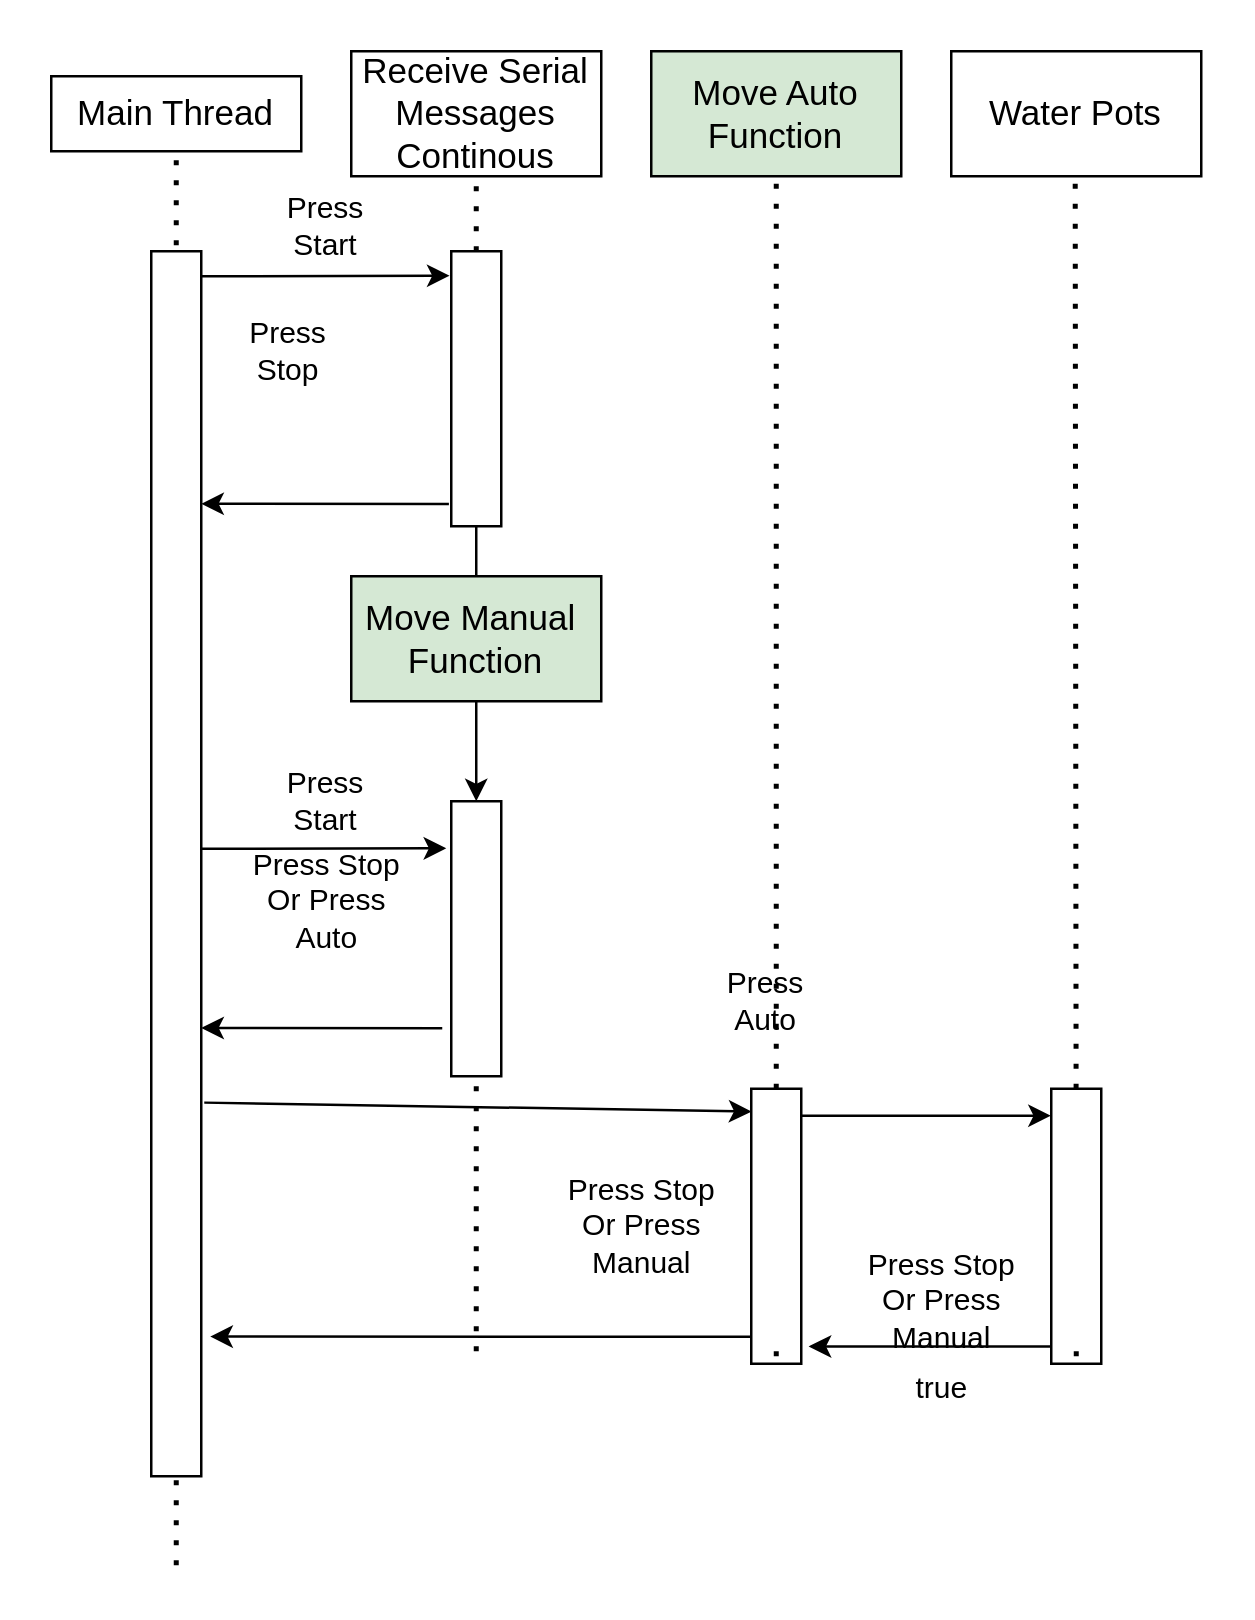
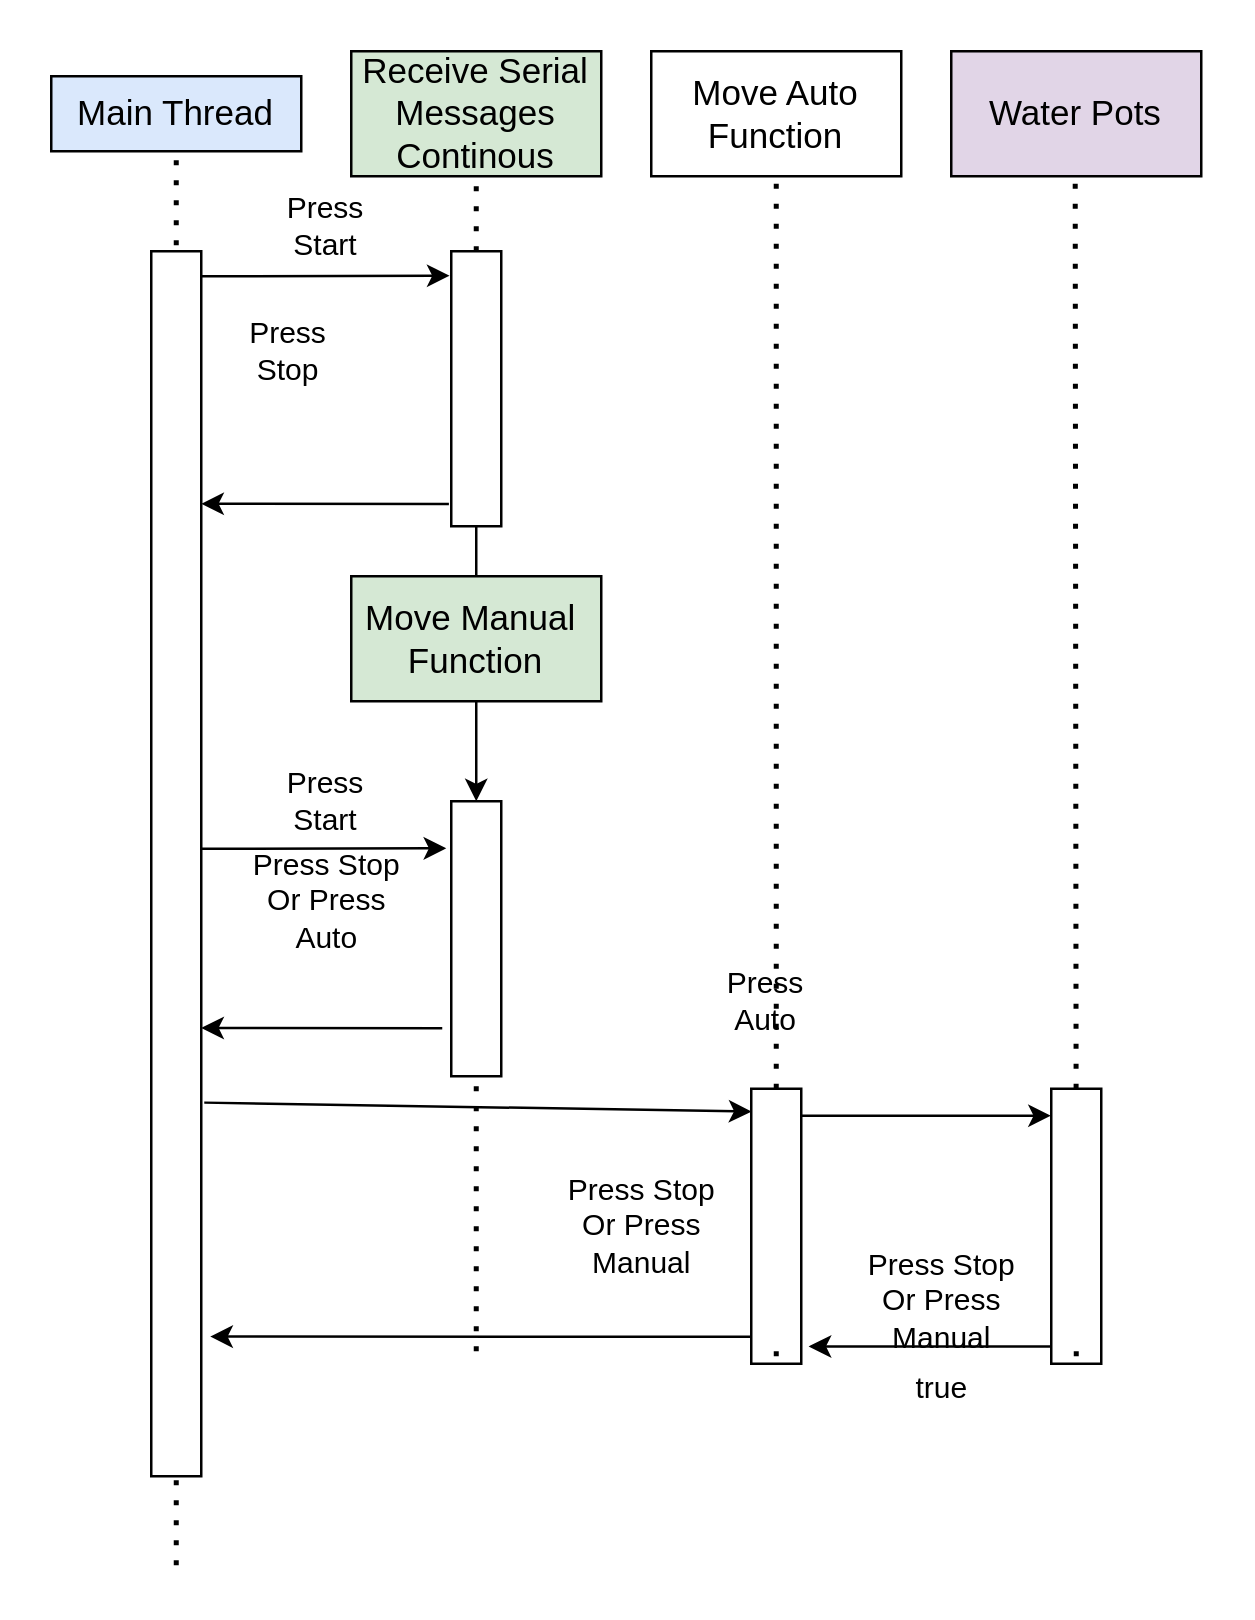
(176, 114) -> (176, 114)
(476, 114) -> (476, 114)
(776, 114) -> (776, 114)
(1076, 114) -> (1076, 114)
